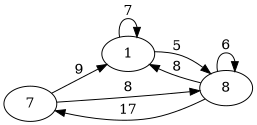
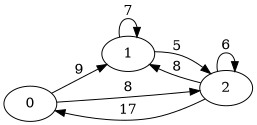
(226, 88) -> (226, 88)
(30, 104) -> (30, 104)
